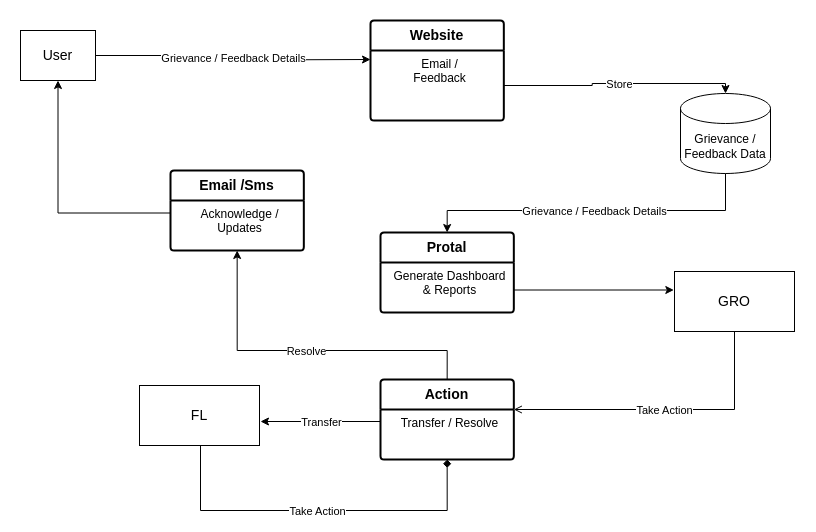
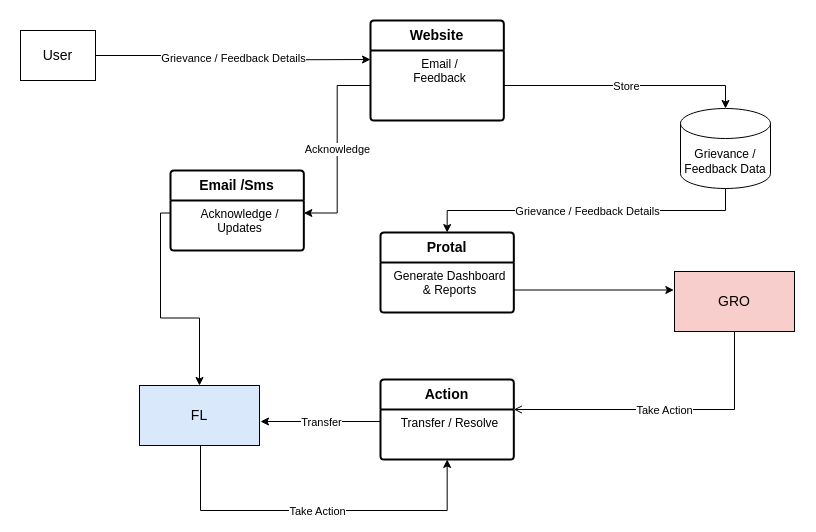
(726, 134) -> (726, 149)
none -> (337, 147)
(58, 202) -> (161, 314)
(735, 302) -> (735, 302)
(310, 351) -> none
(200, 416) -> (200, 416)
(447, 468) -> (447, 468)
